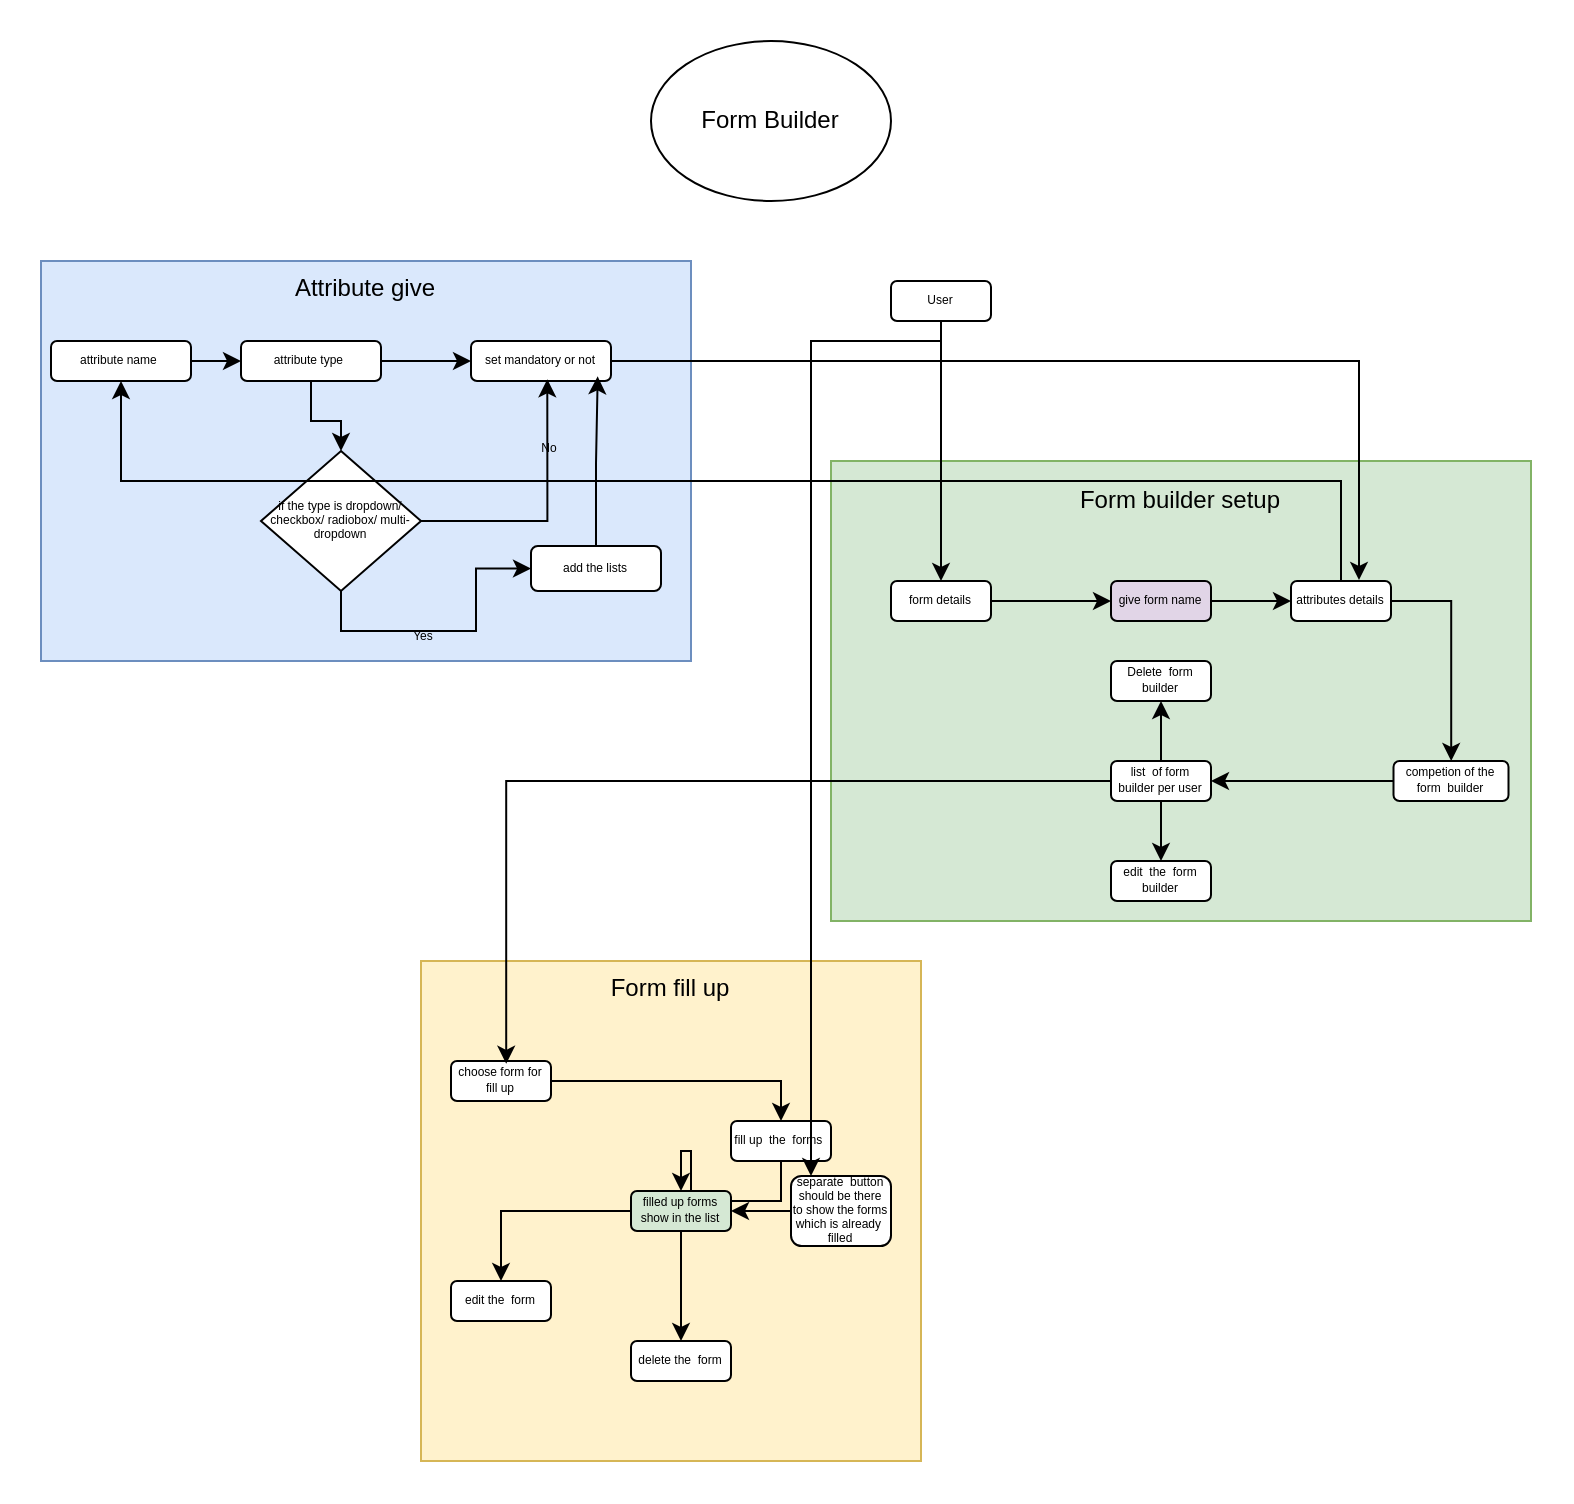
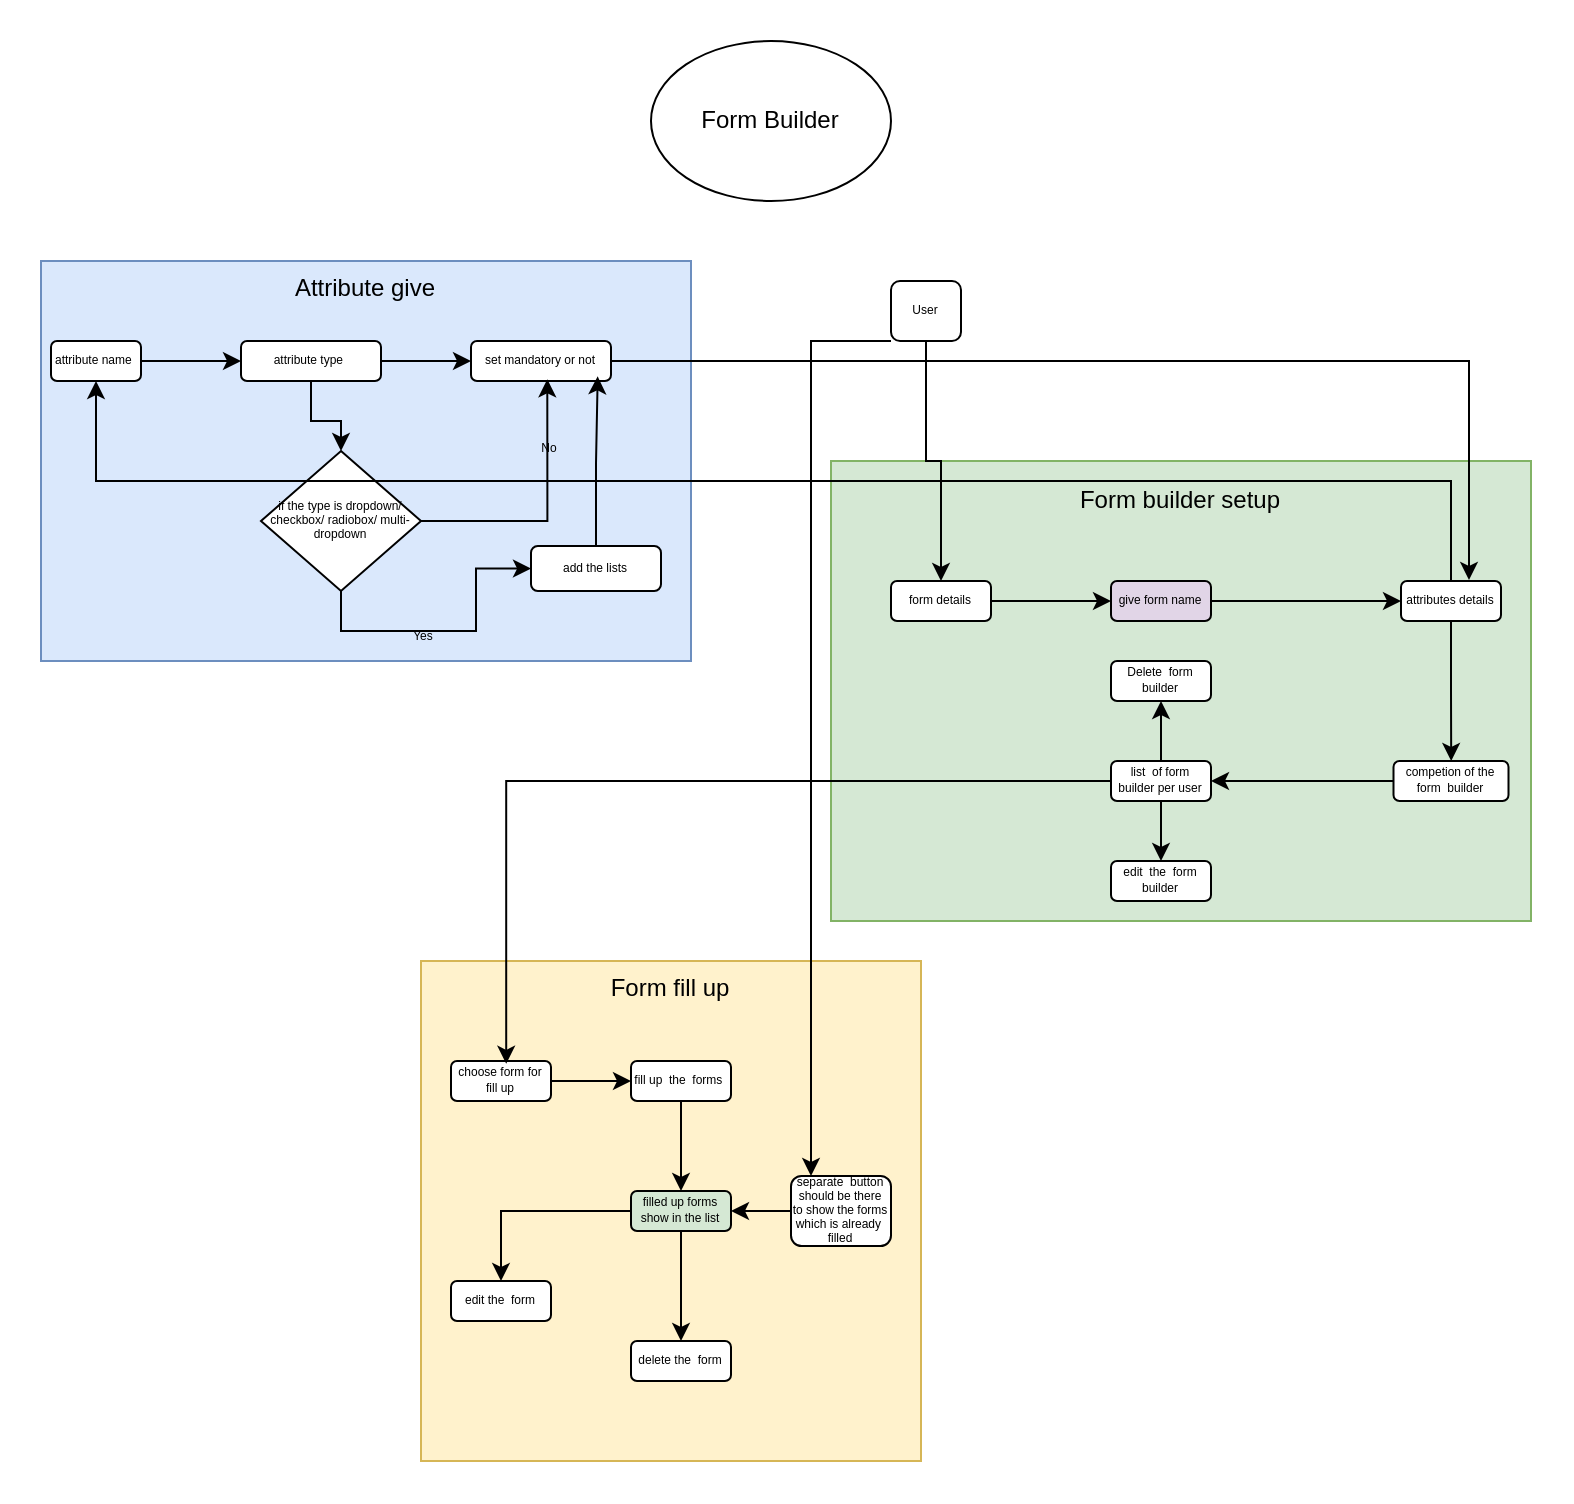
(941, 301) -> (926, 311)
(121, 361) -> (96, 361)
(1341, 601) -> (1451, 601)
(781, 1141) -> (681, 1081)
